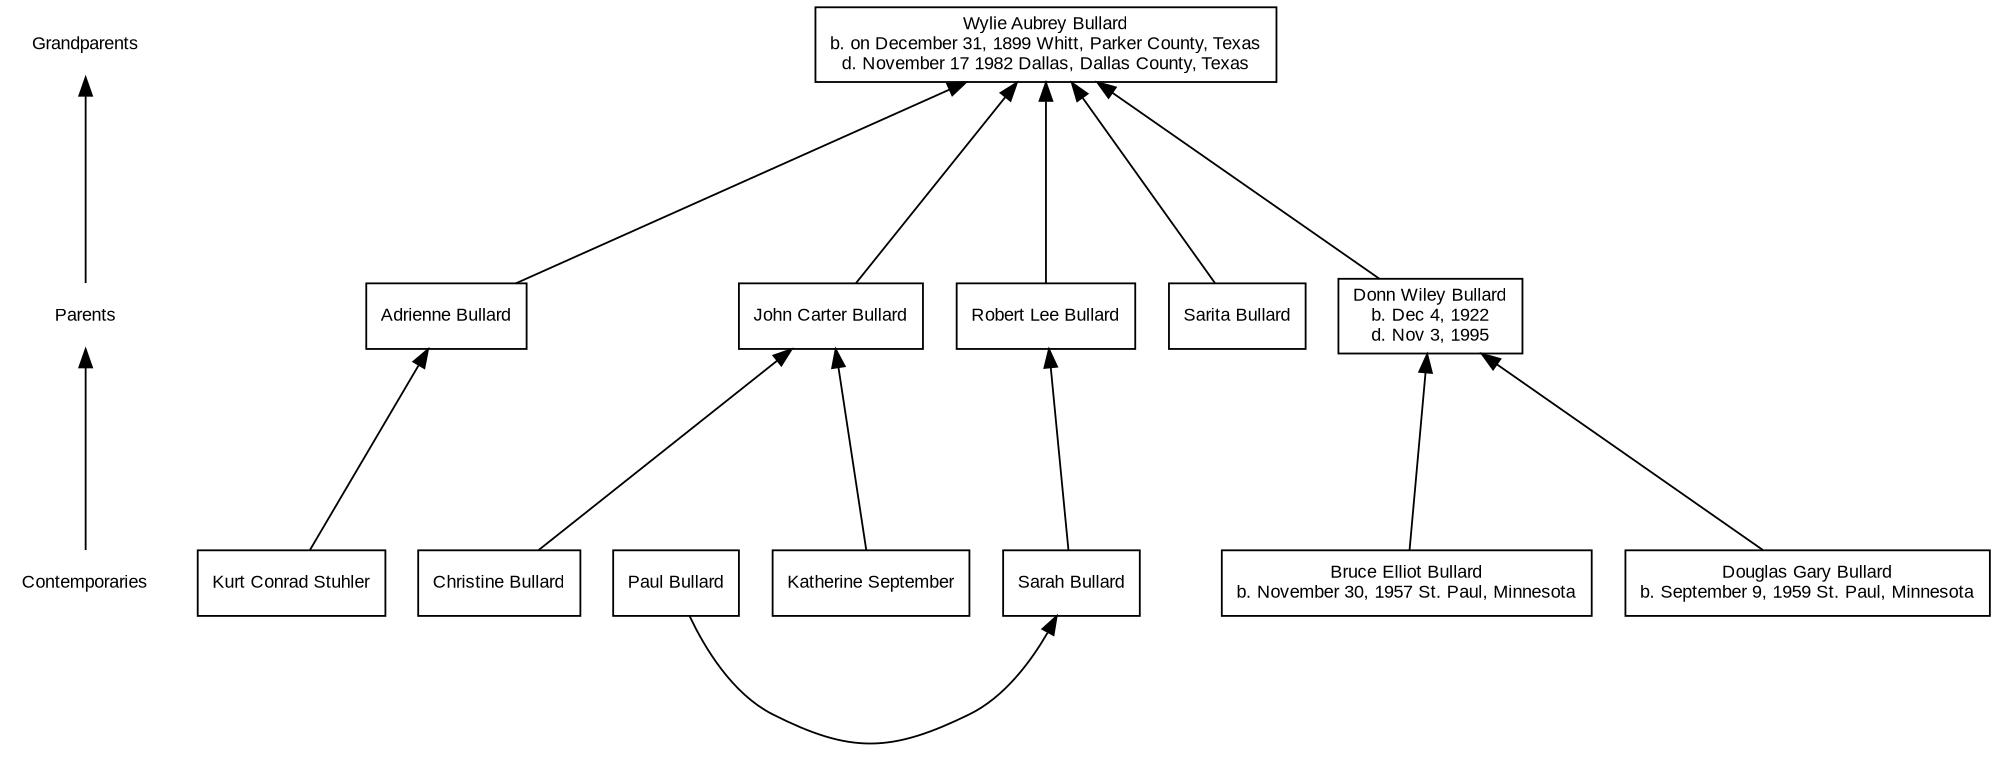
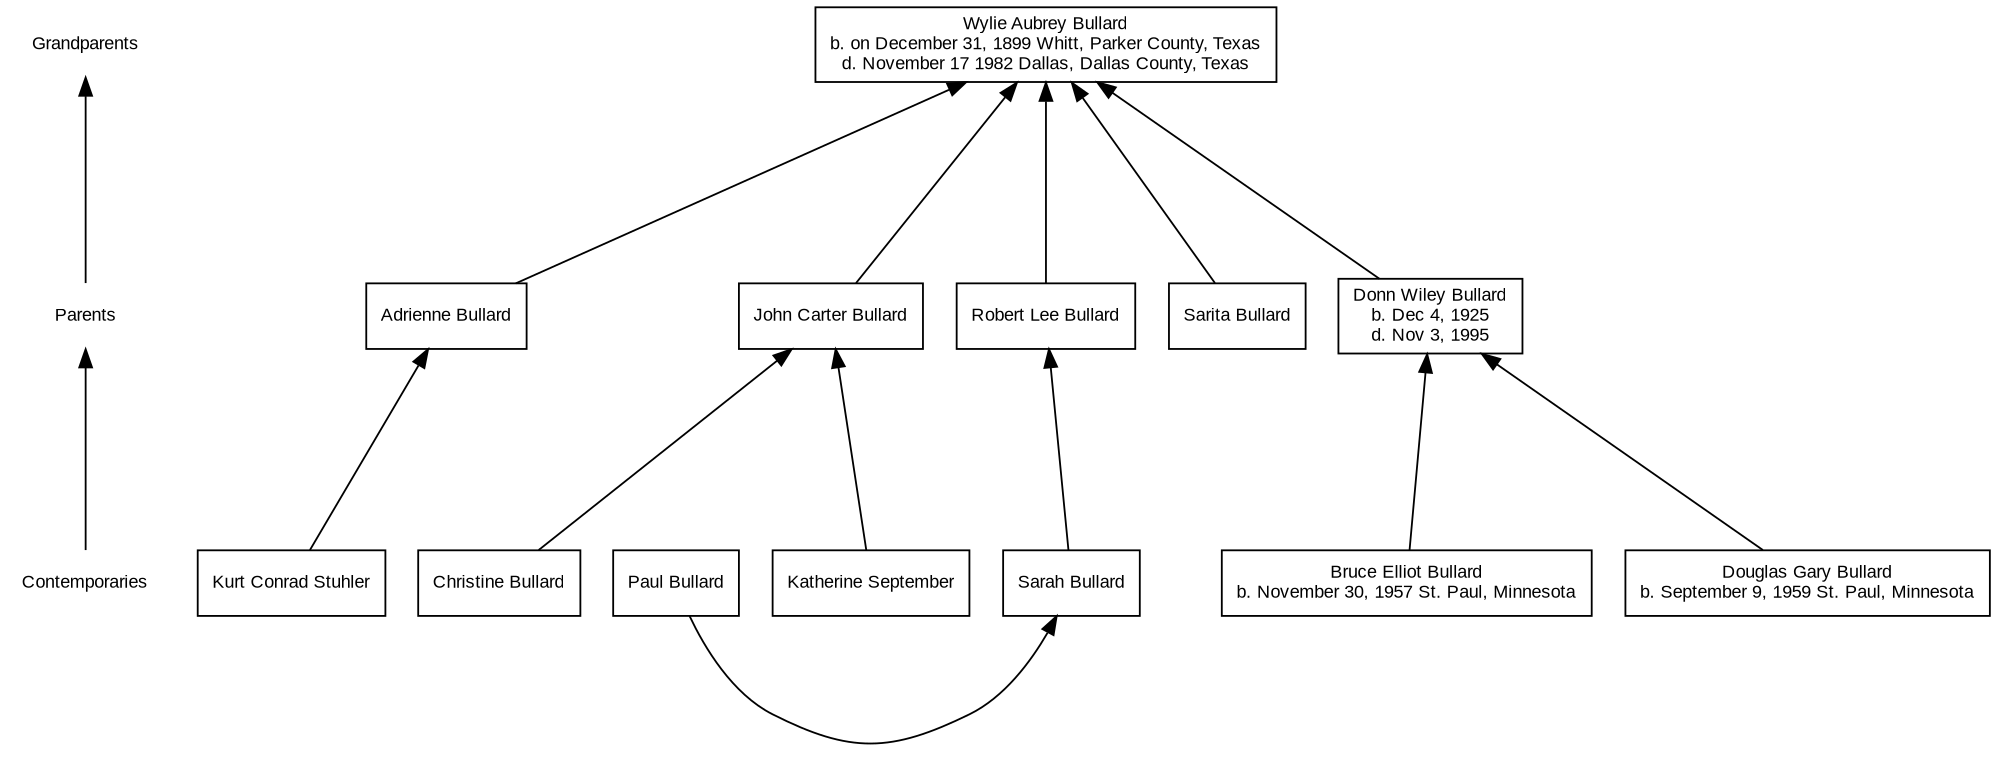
(1430, 316) -> (1430, 316)
